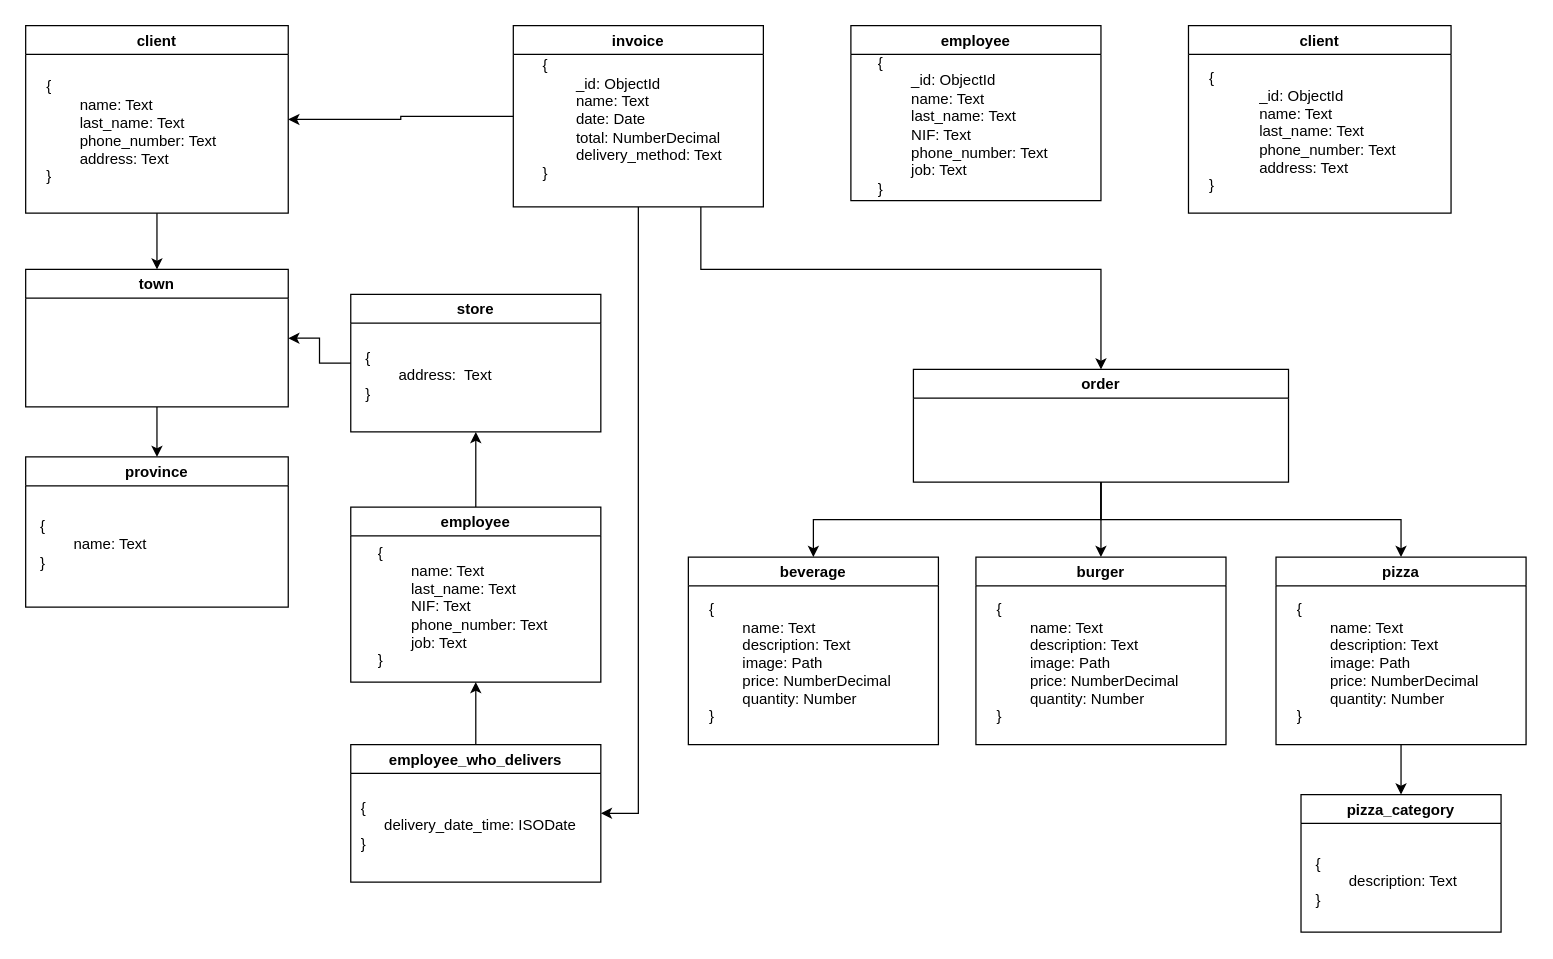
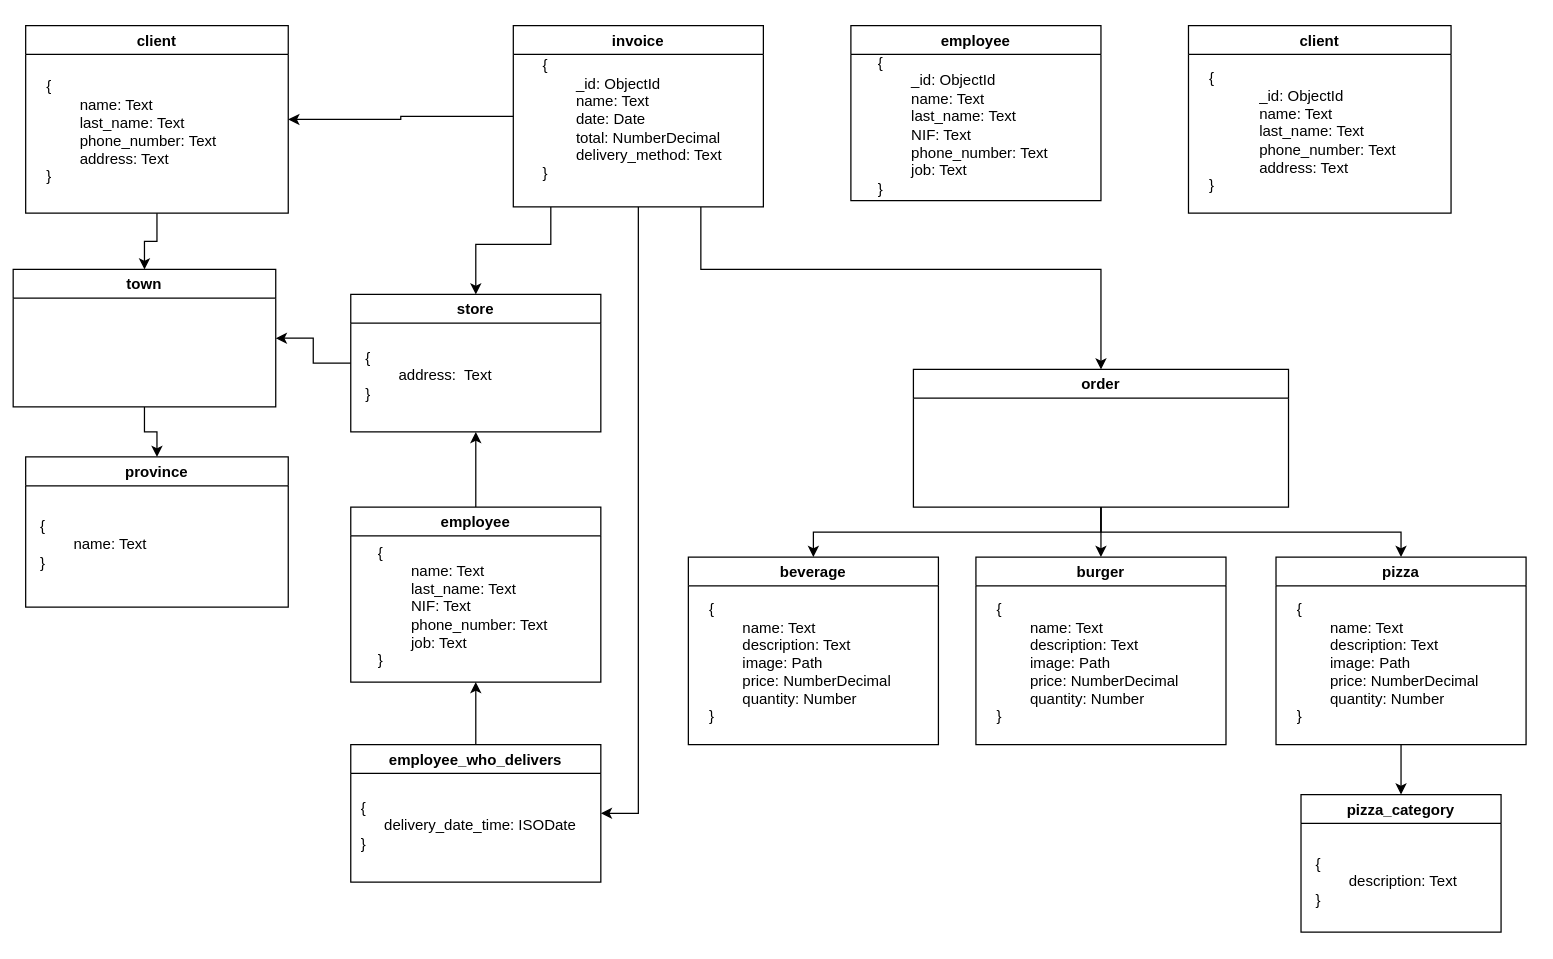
none -> (510, 244)
(157, 338) -> (144, 338)
(1101, 426) -> (1101, 438)
